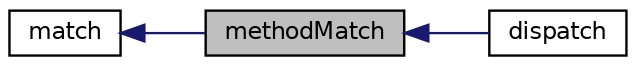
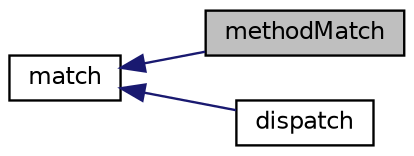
(459, 33) -> (190, 101)
